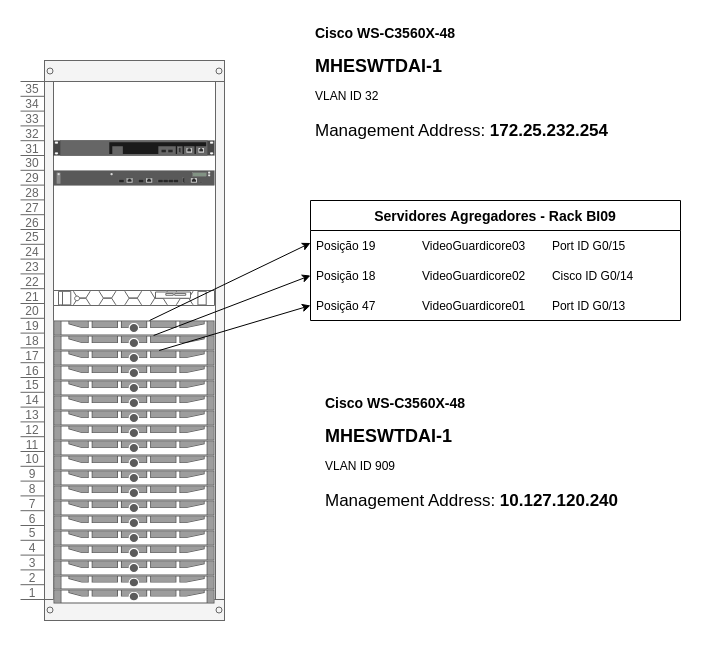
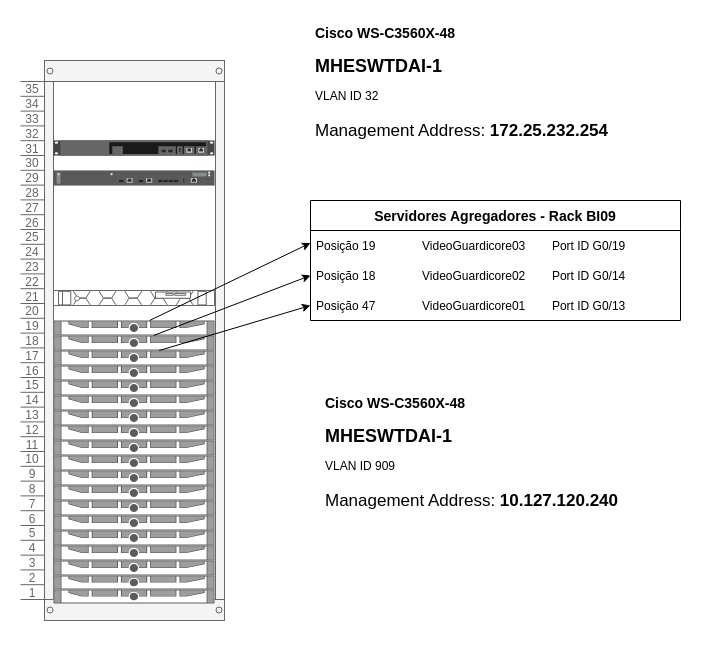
(512, 246) -> (512, 246)
(511, 276) -> (509, 276)
